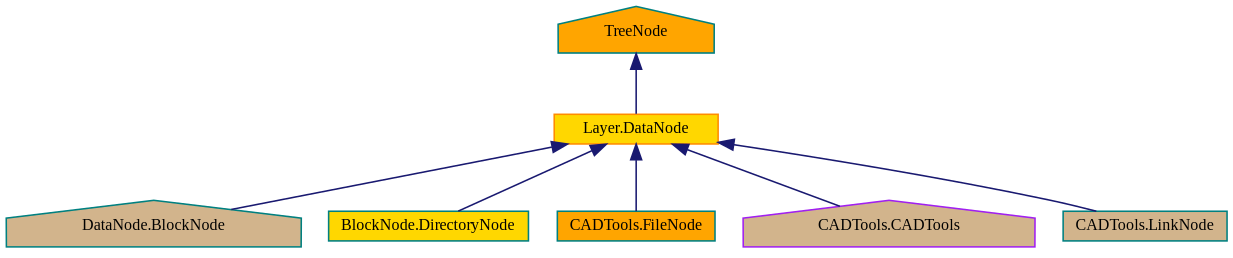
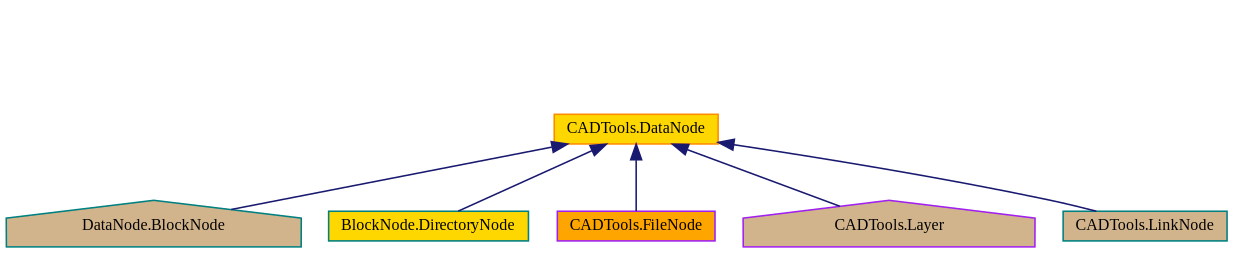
(636, 32) -> none
(636, 129) -> (636, 129)
(636, 226) -> (636, 226)
(889, 226) -> (889, 226)
